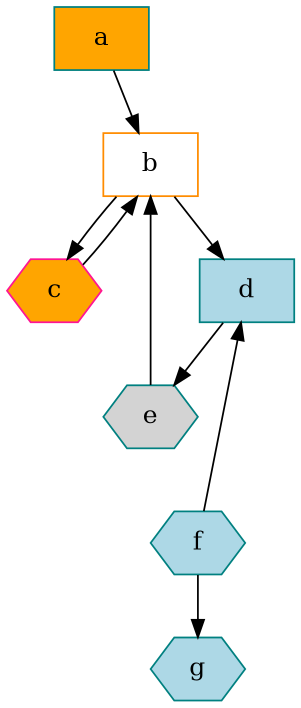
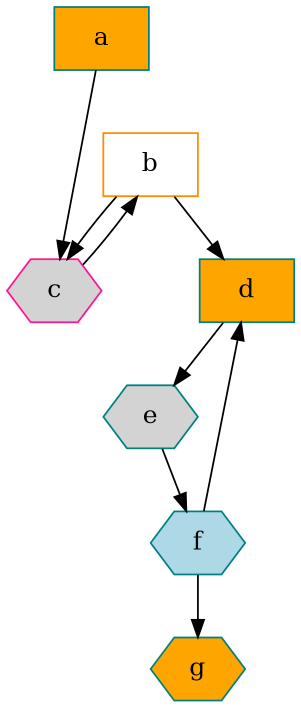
(123, 93) -> (80, 156)
(54, 291) -> (54, 291)
(247, 291) -> (247, 291)
(151, 300) -> (171, 472)
(198, 669) -> (198, 669)
